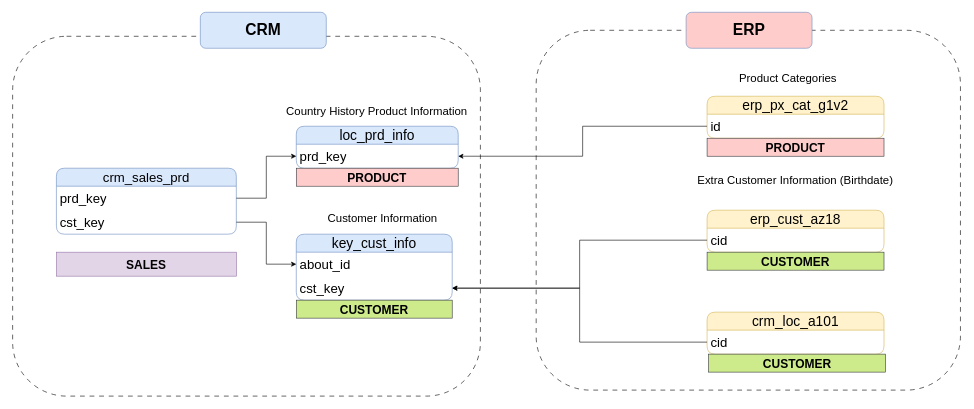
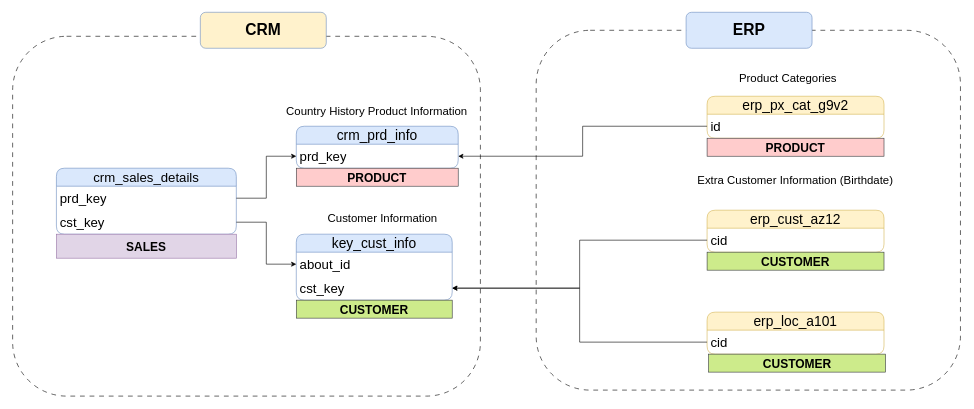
(263, 30) -> (263, 30)
(749, 30) -> (749, 30)
(796, 105) -> (796, 105)
(377, 135) -> (377, 135)
(146, 177) -> (146, 177)
(796, 219) -> (796, 219)
(146, 264) -> (146, 246)
(796, 321) -> (796, 321)
